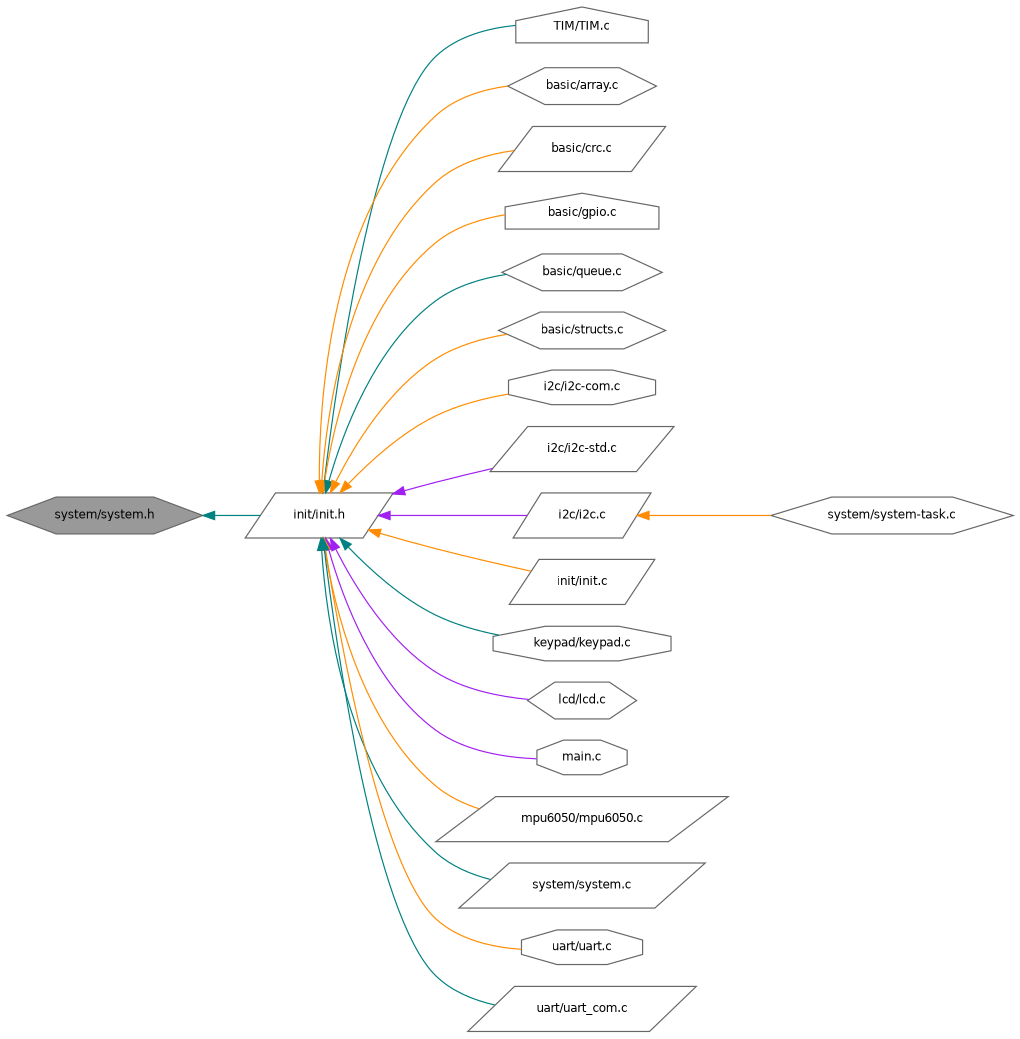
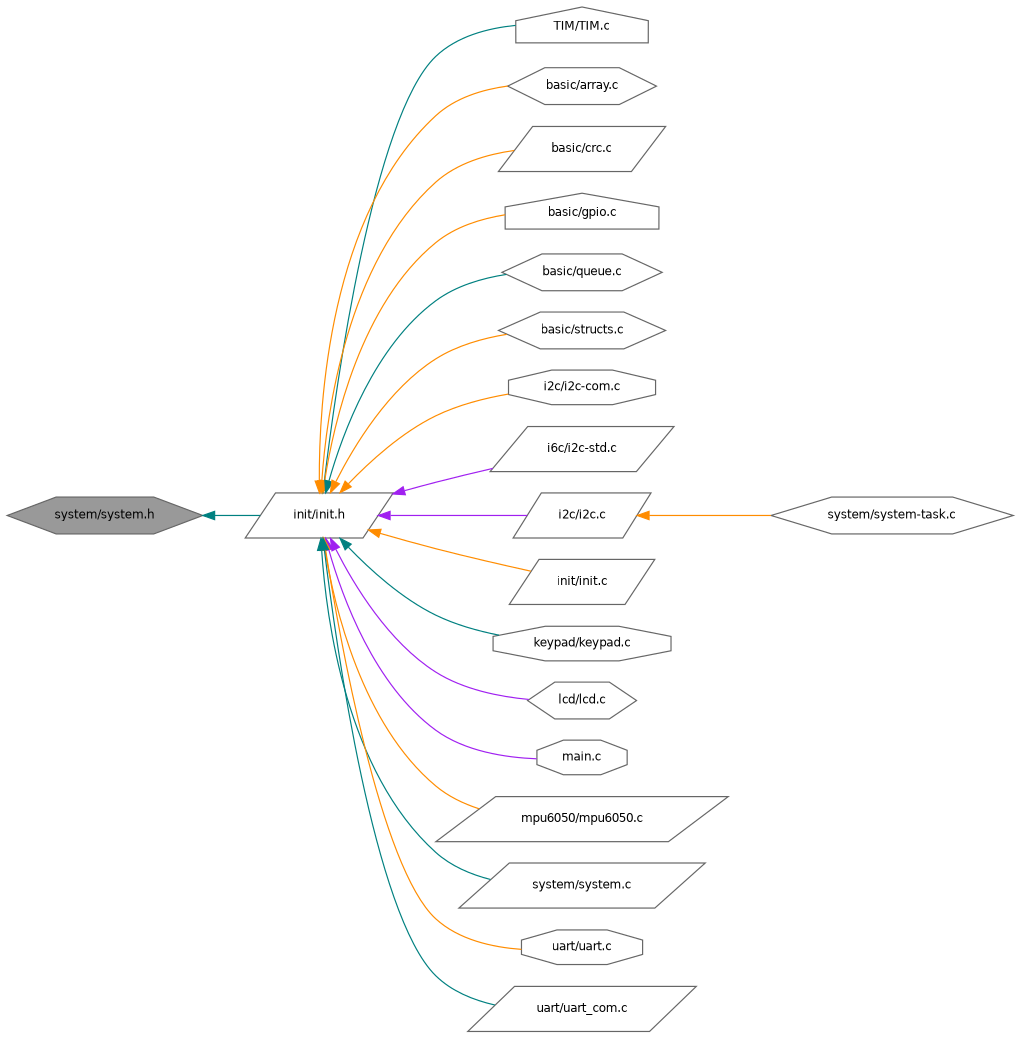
(582, 449) -> (582, 449)
